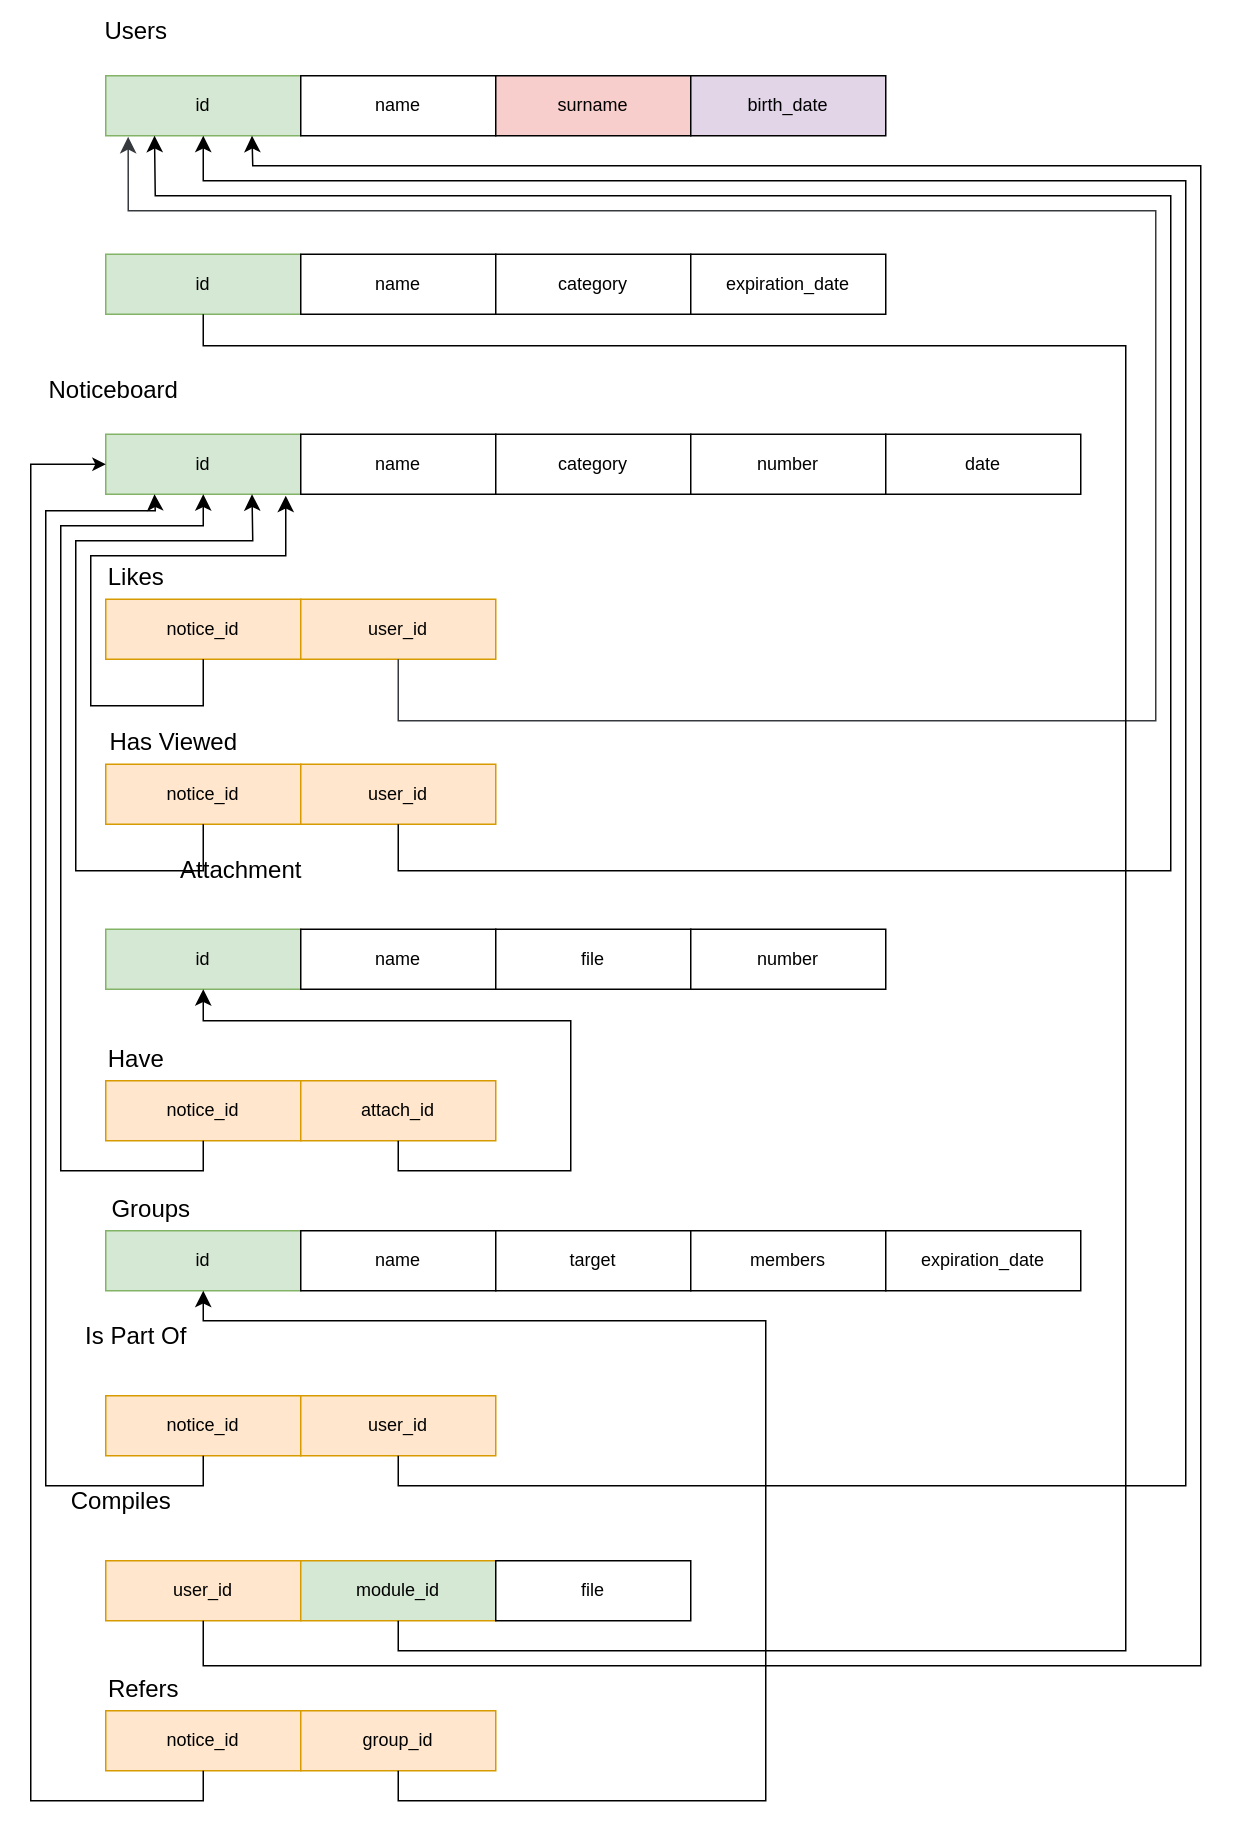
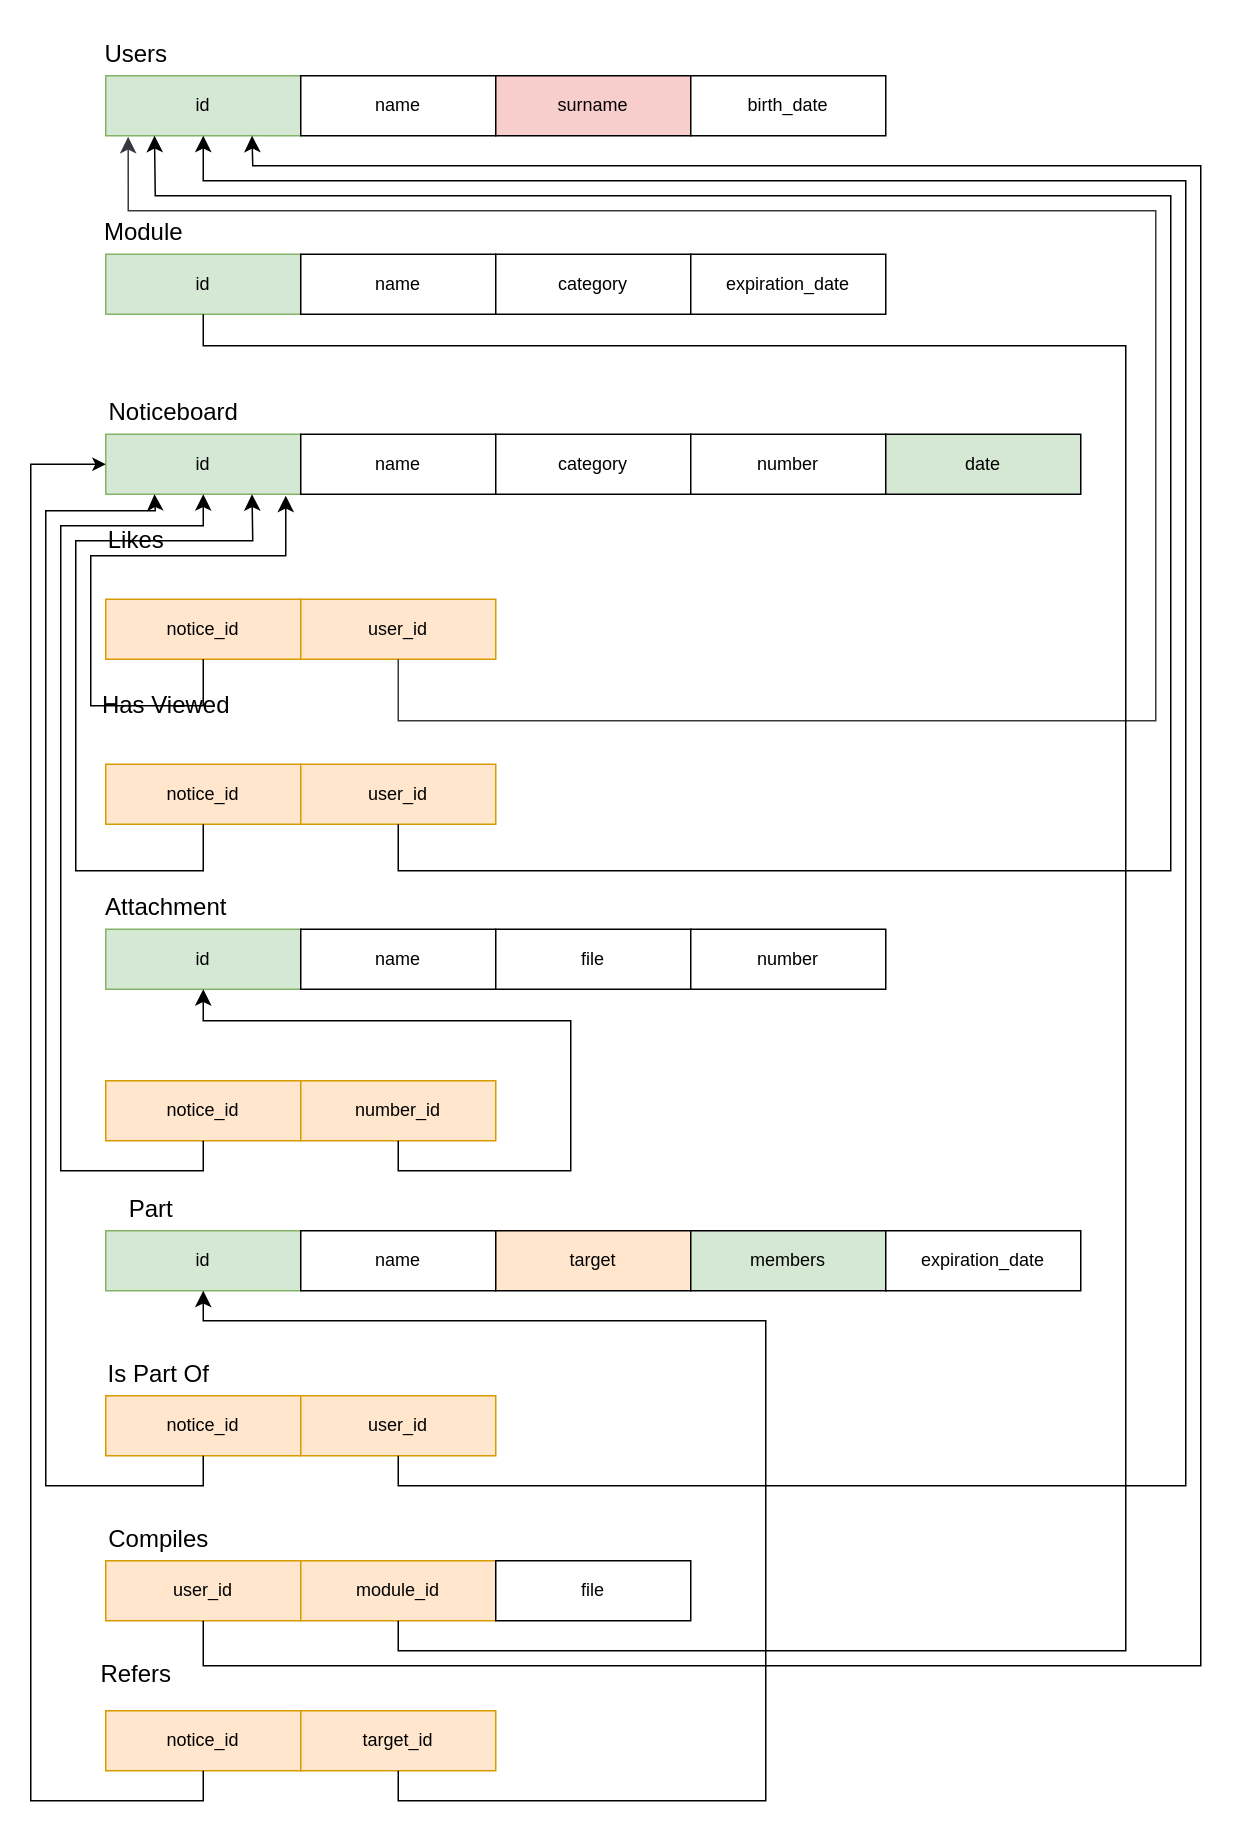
(136, 31) -> (136, 53)
(788, 106) -> (788, 106)
none -> (143, 232)
(113, 389) -> (173, 412)
(983, 464) -> (983, 464)
(136, 577) -> (136, 539)
(173, 742) -> (166, 704)
(241, 869) -> (166, 907)
(136, 1058) -> none
(398, 1111) -> (398, 1111)
(152, 1208) -> (152, 1208)
(593, 1261) -> (593, 1261)
(788, 1261) -> (788, 1261)
(136, 1336) -> (158, 1373)
(121, 1501) -> (158, 1538)
(398, 1591) -> (398, 1591)
(143, 1688) -> (136, 1673)
(398, 1741) -> (398, 1741)
